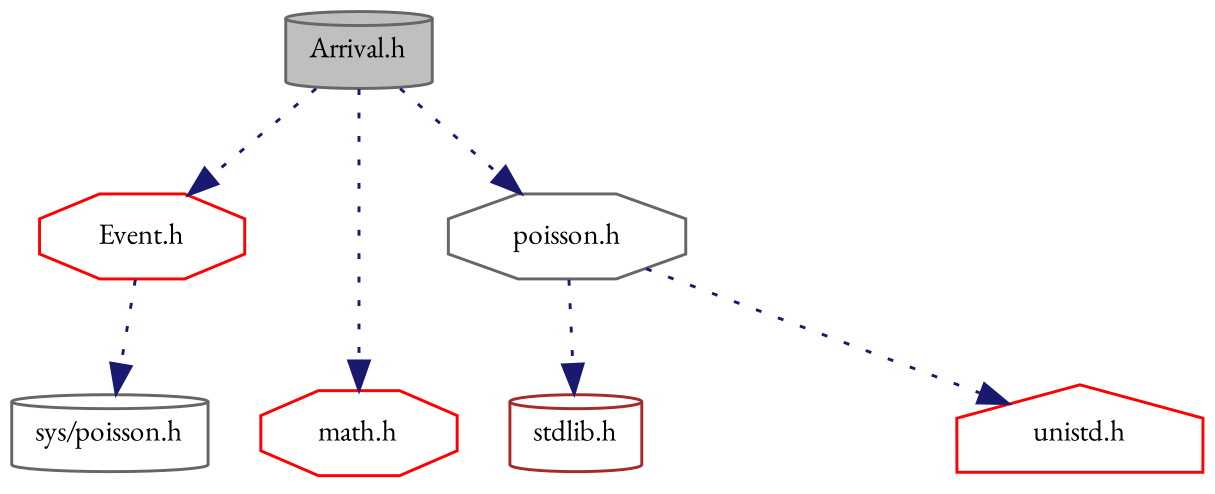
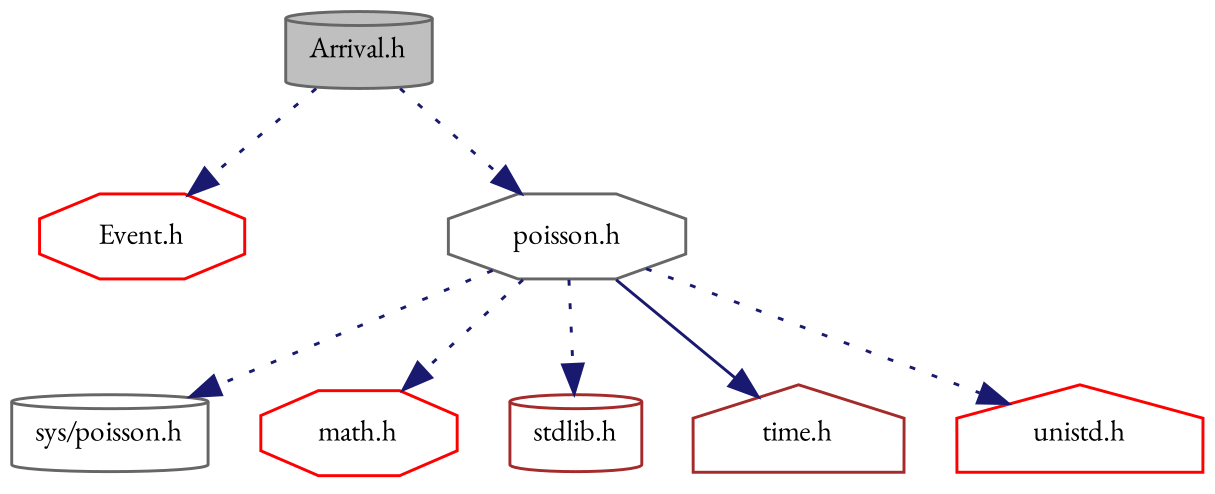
(359, 225) -> (474, 325)
(128, 322) -> (355, 328)
none -> (799, 433)
